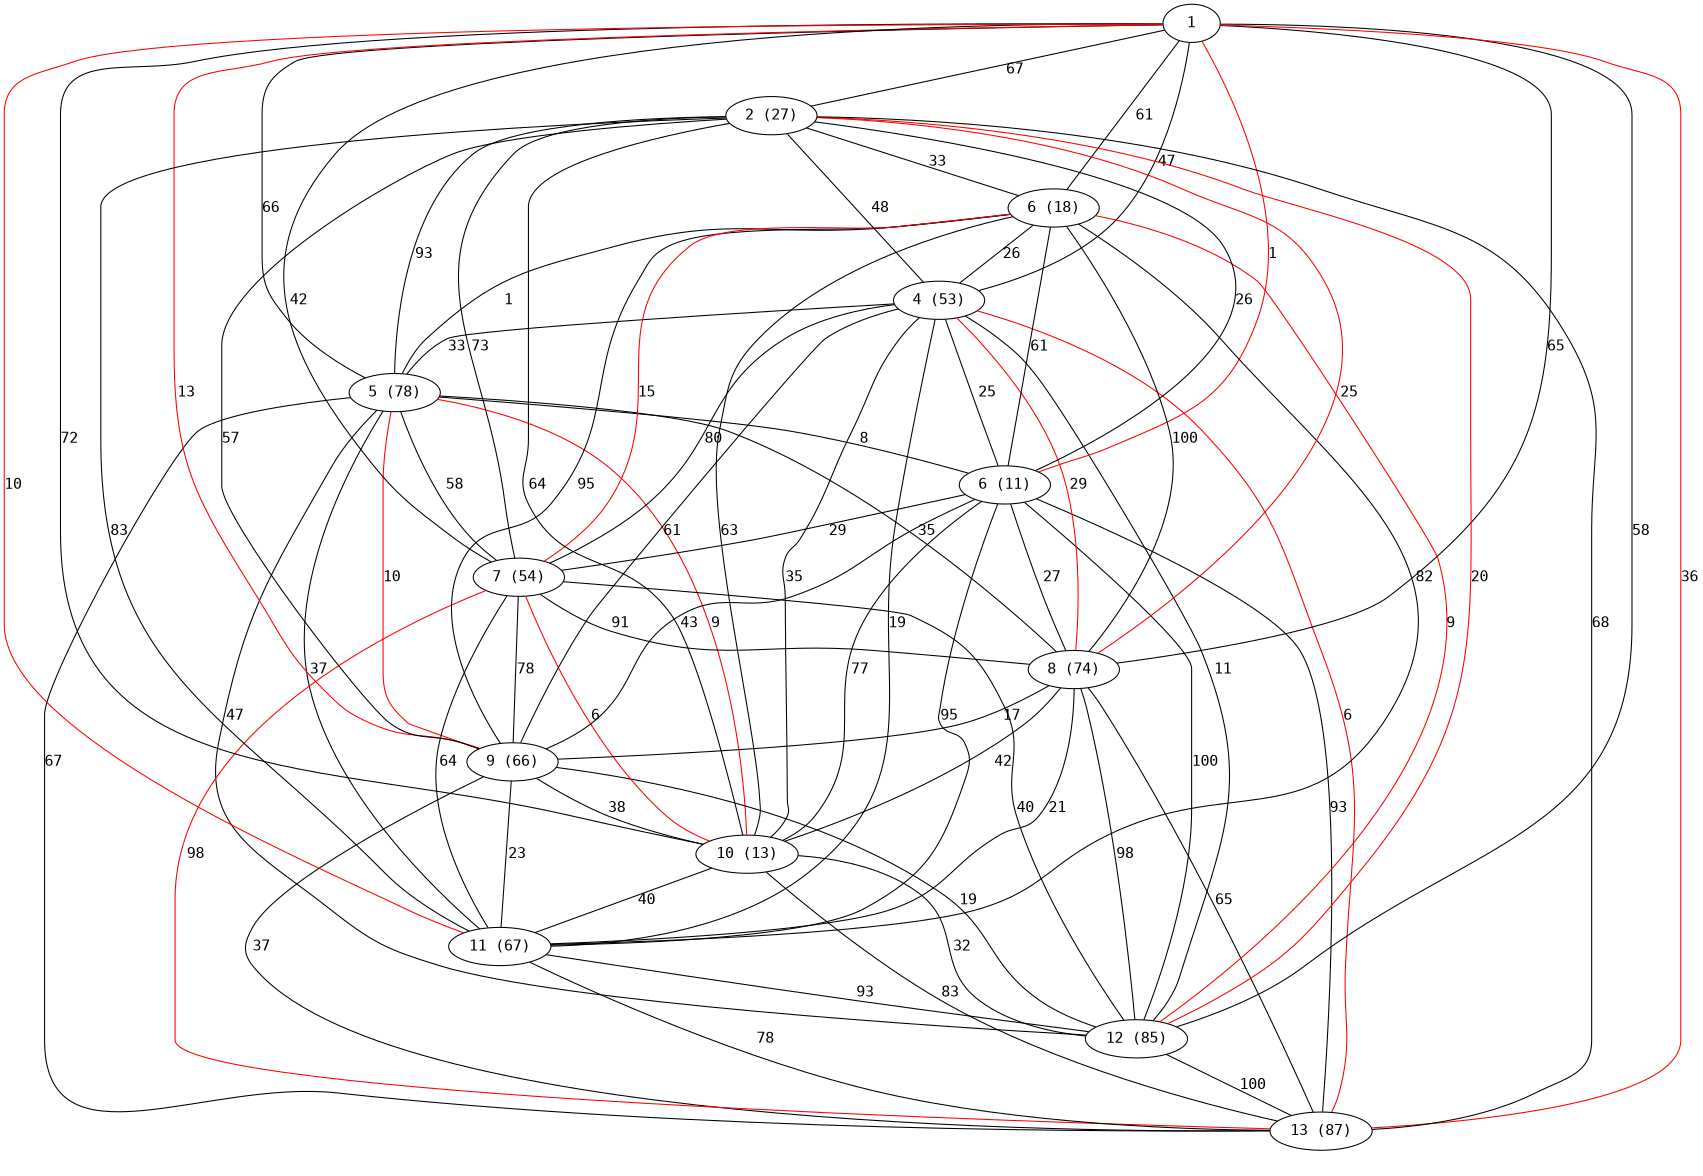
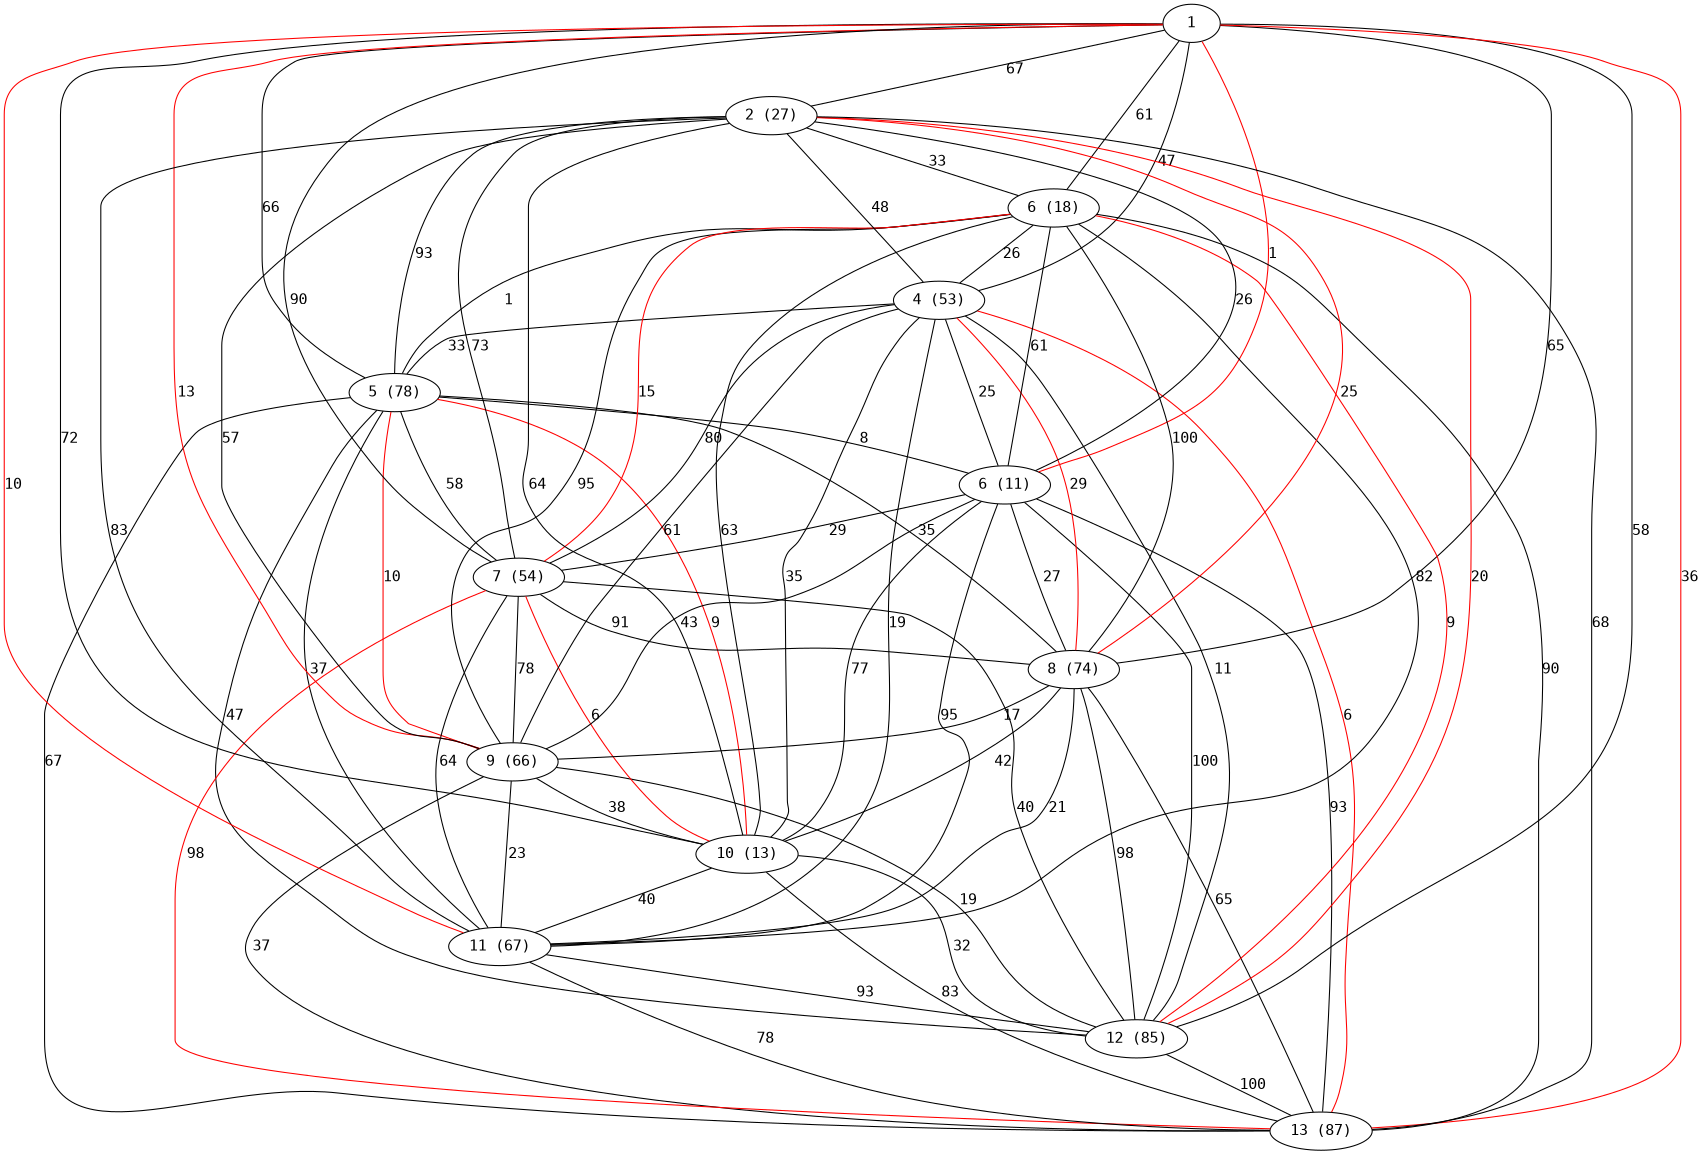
(299, 300) -> (299, 300)
none -> (1539, 614)
